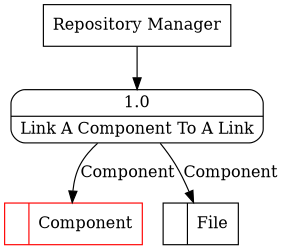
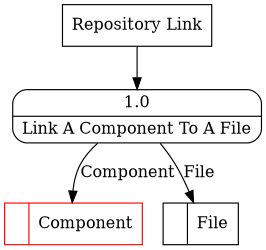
(137, 25) -> (137, 25)
(137, 129) -> (137, 129)
(231, 173) -> (200, 173)
